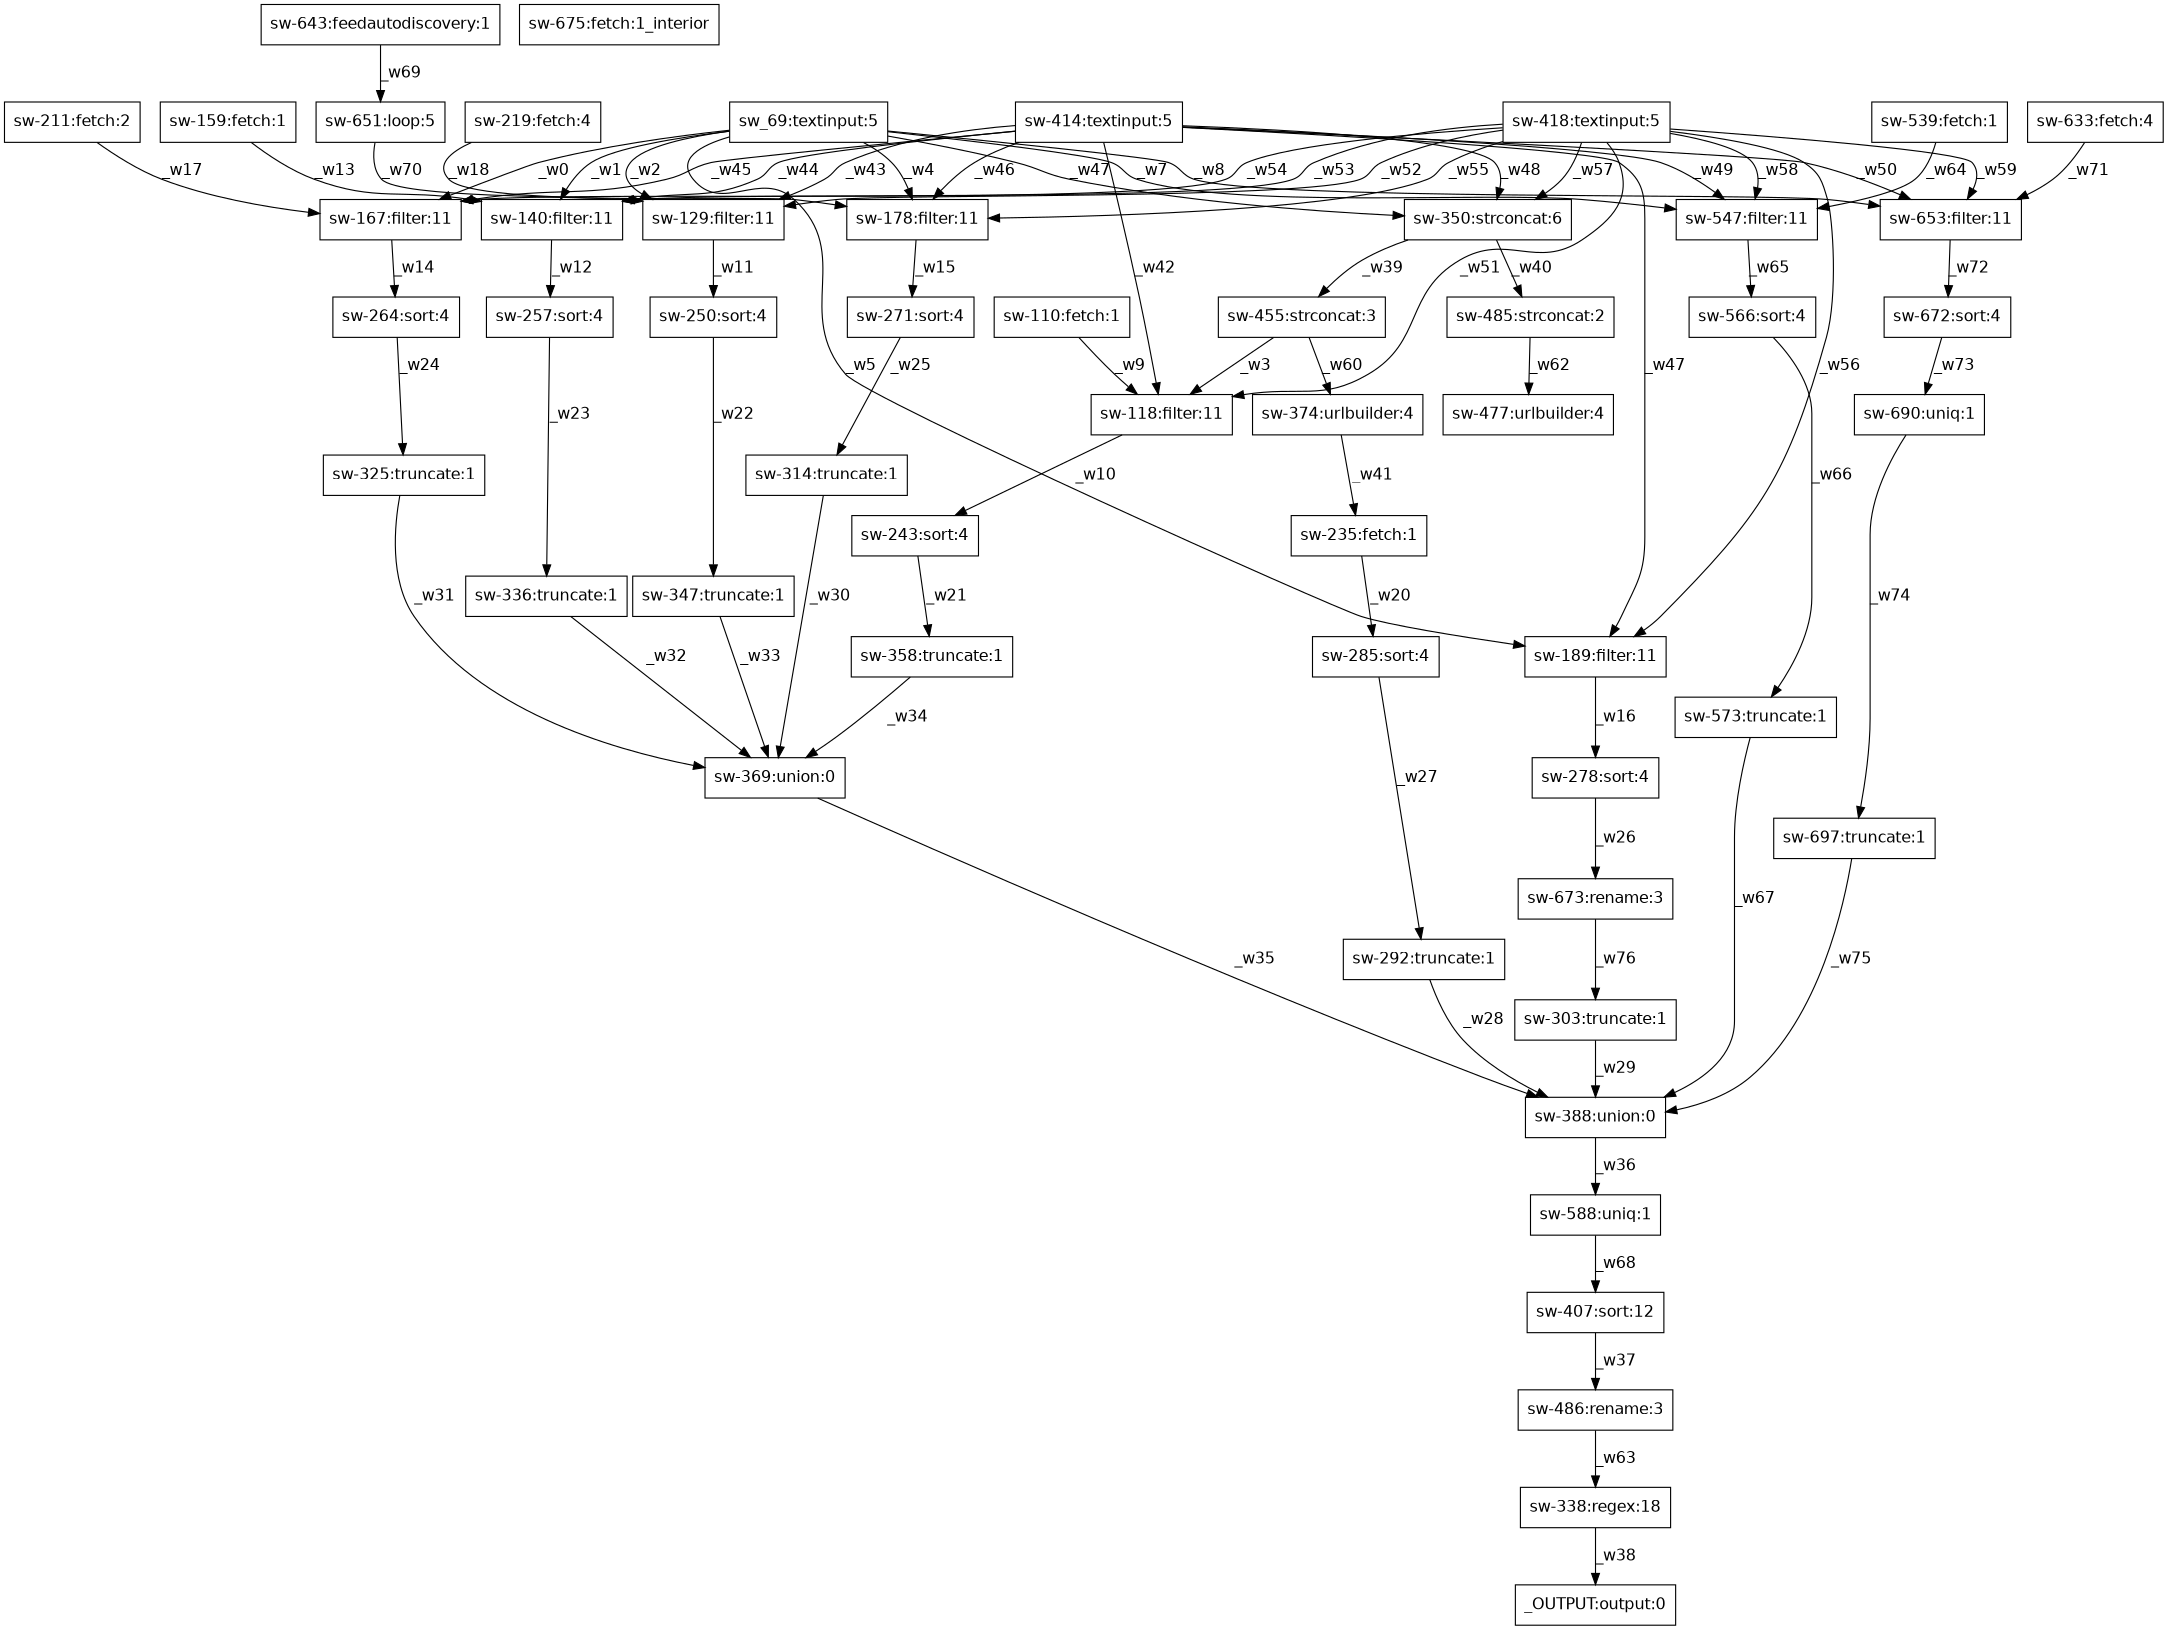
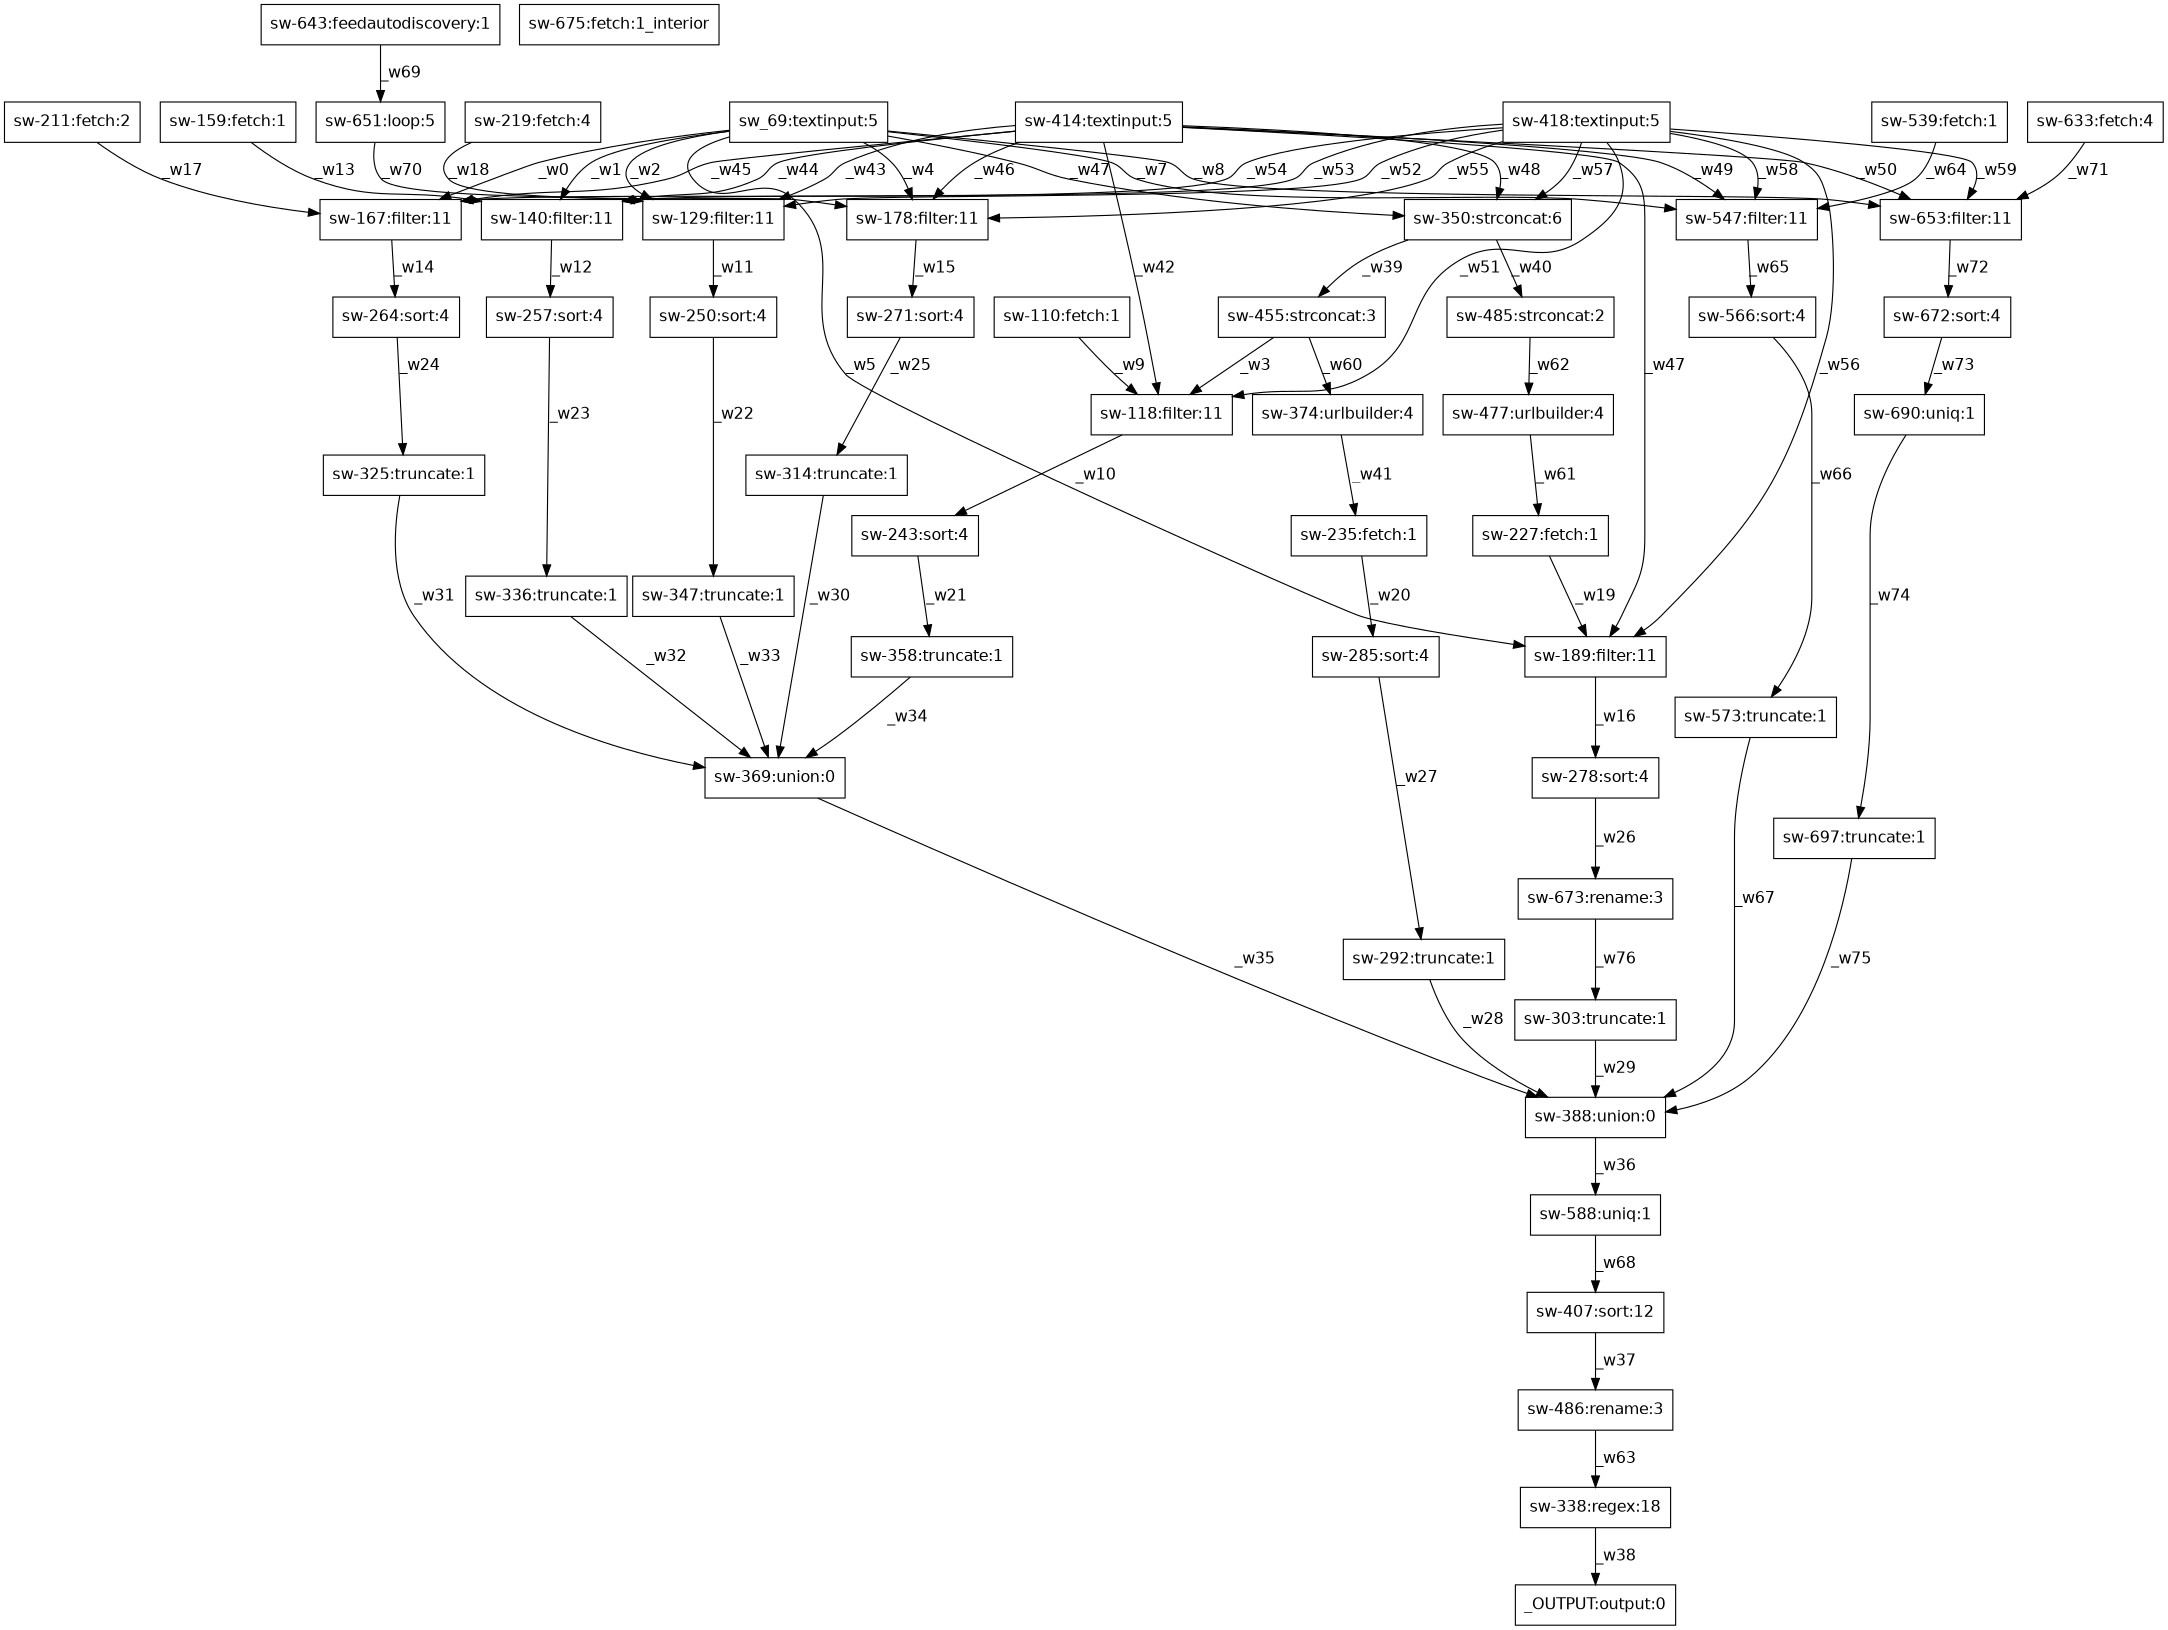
none -> (1541, 536)
